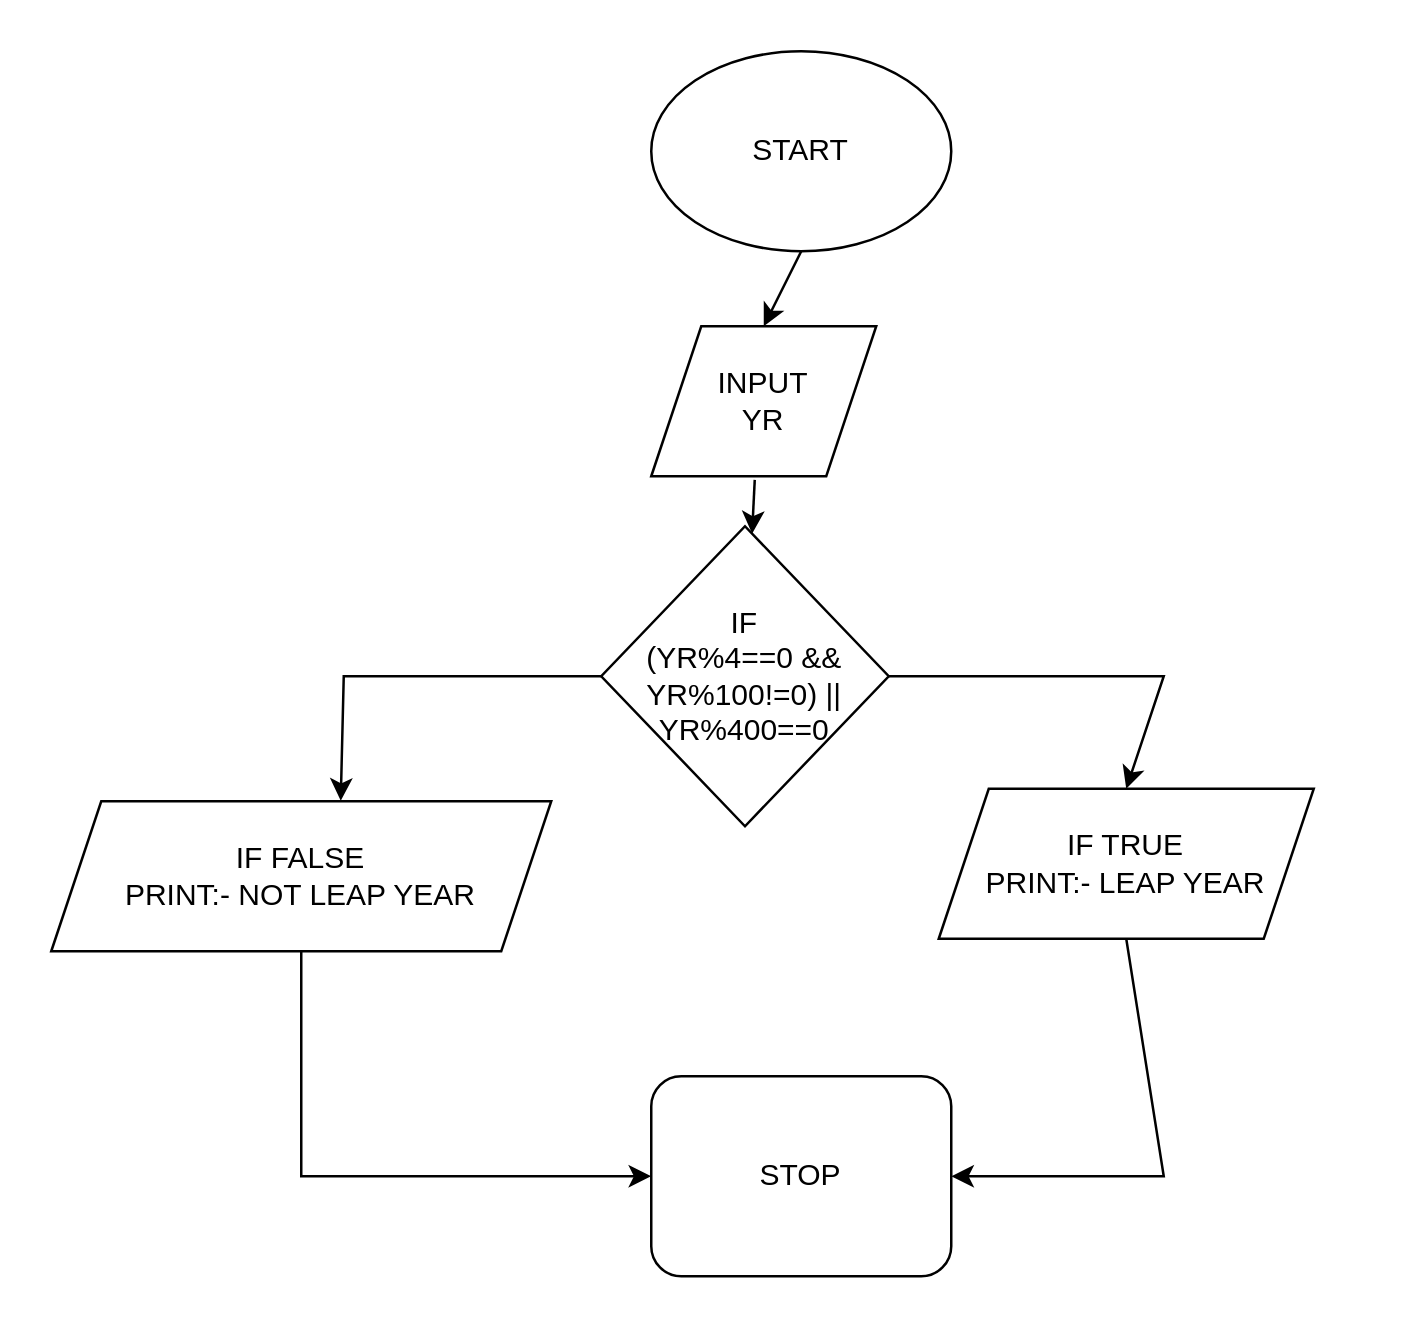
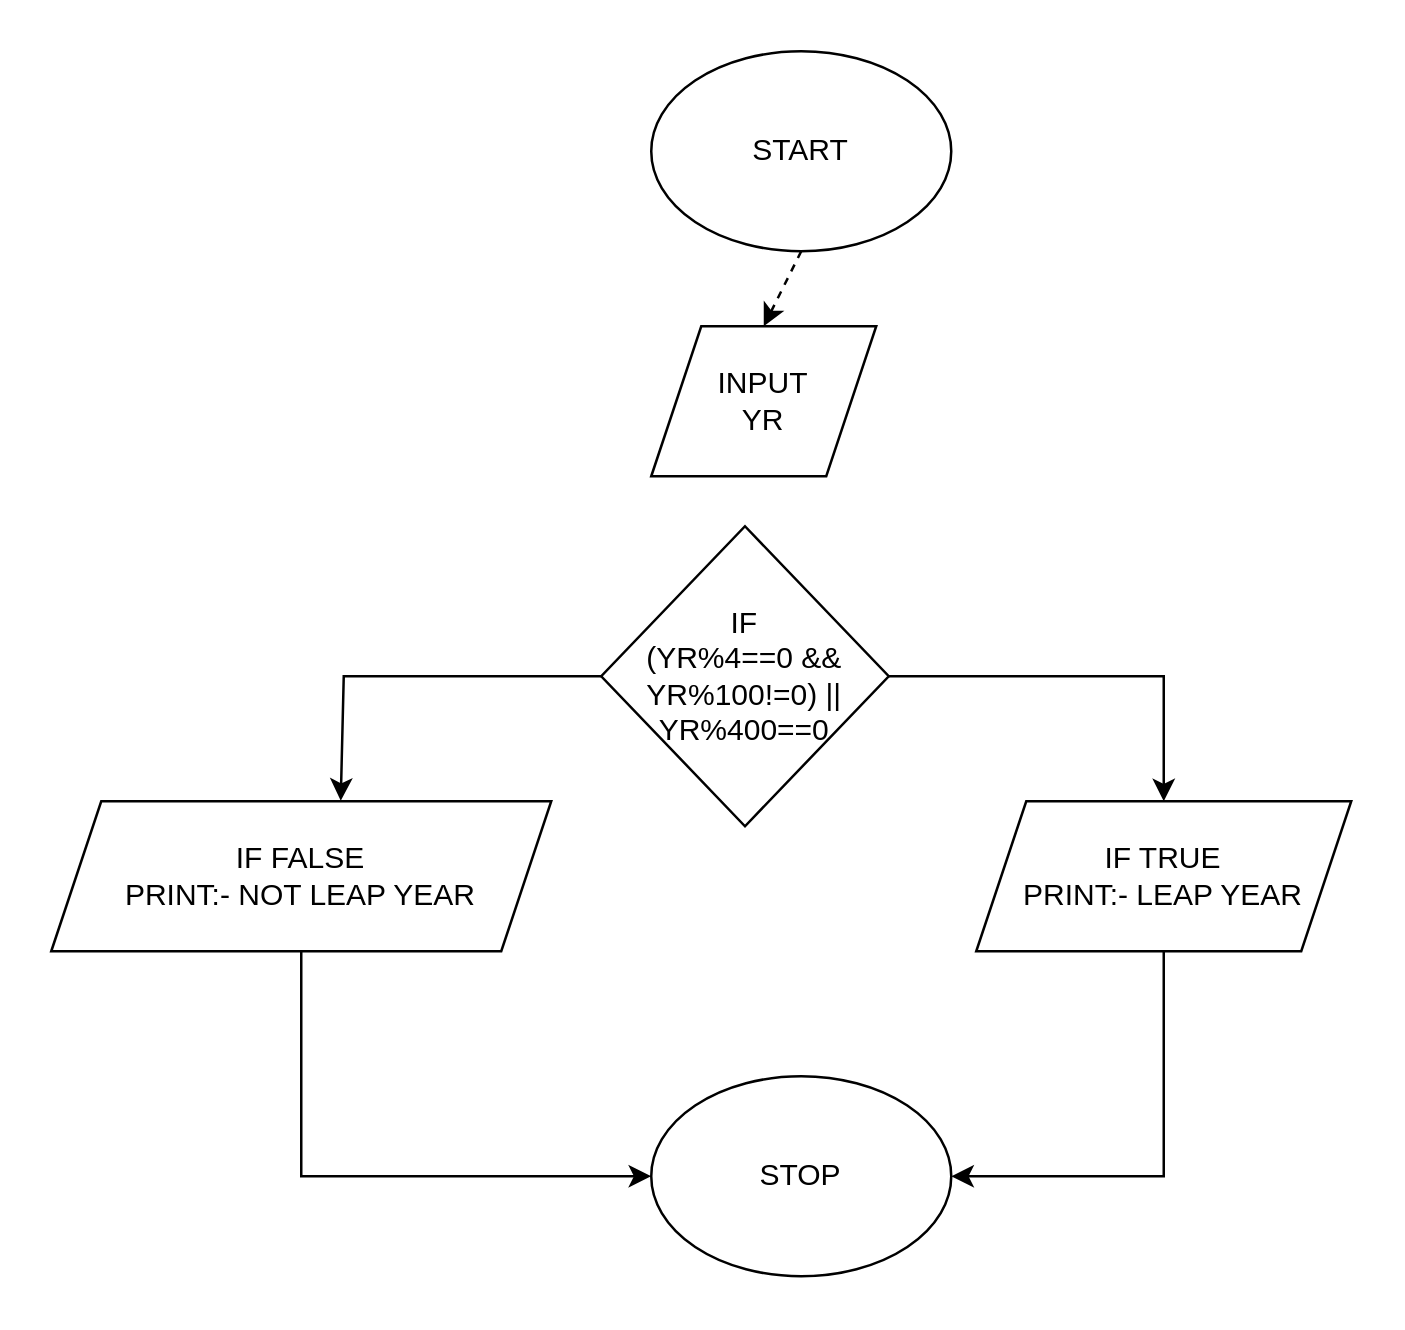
(787, 279) -> (787, 279)
(754, 498) -> none
(1126, 864) -> (1164, 876)
(801, 1176) -> (801, 1176)
